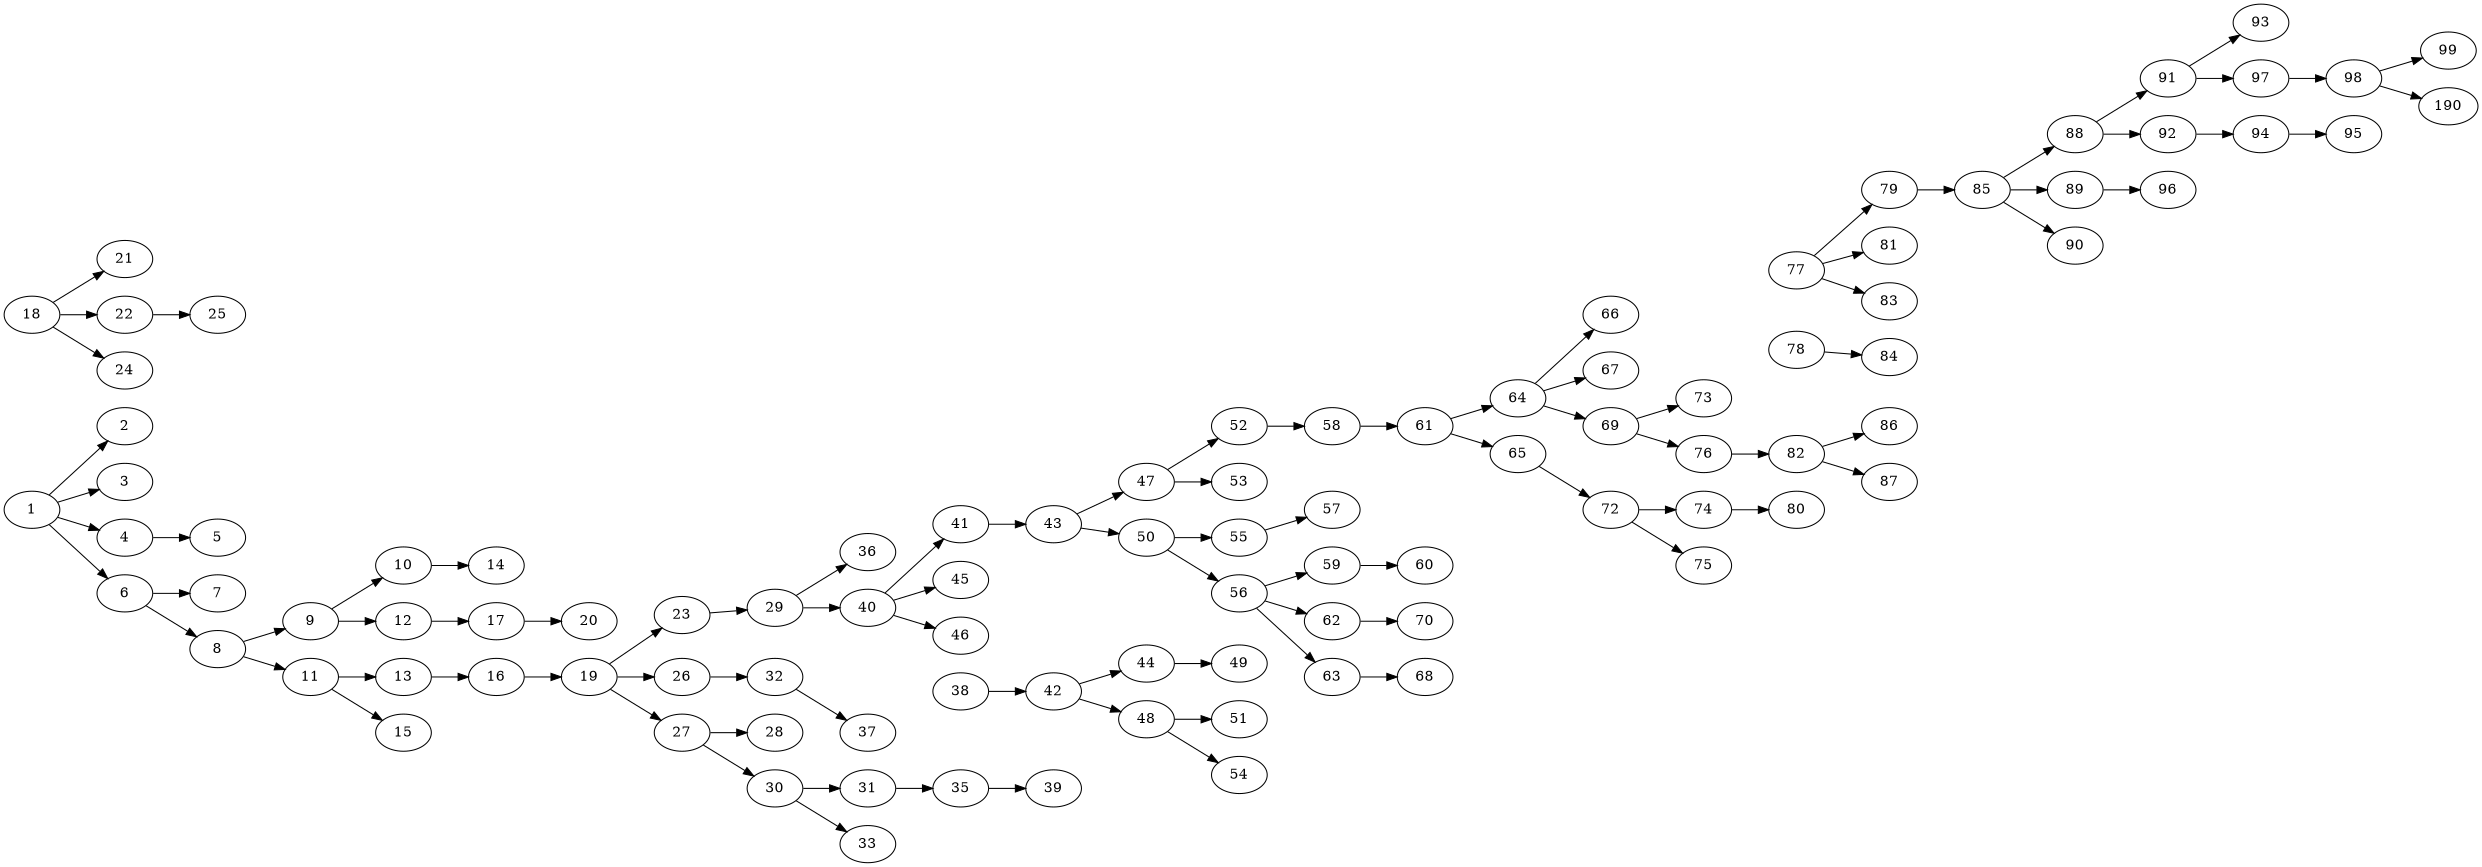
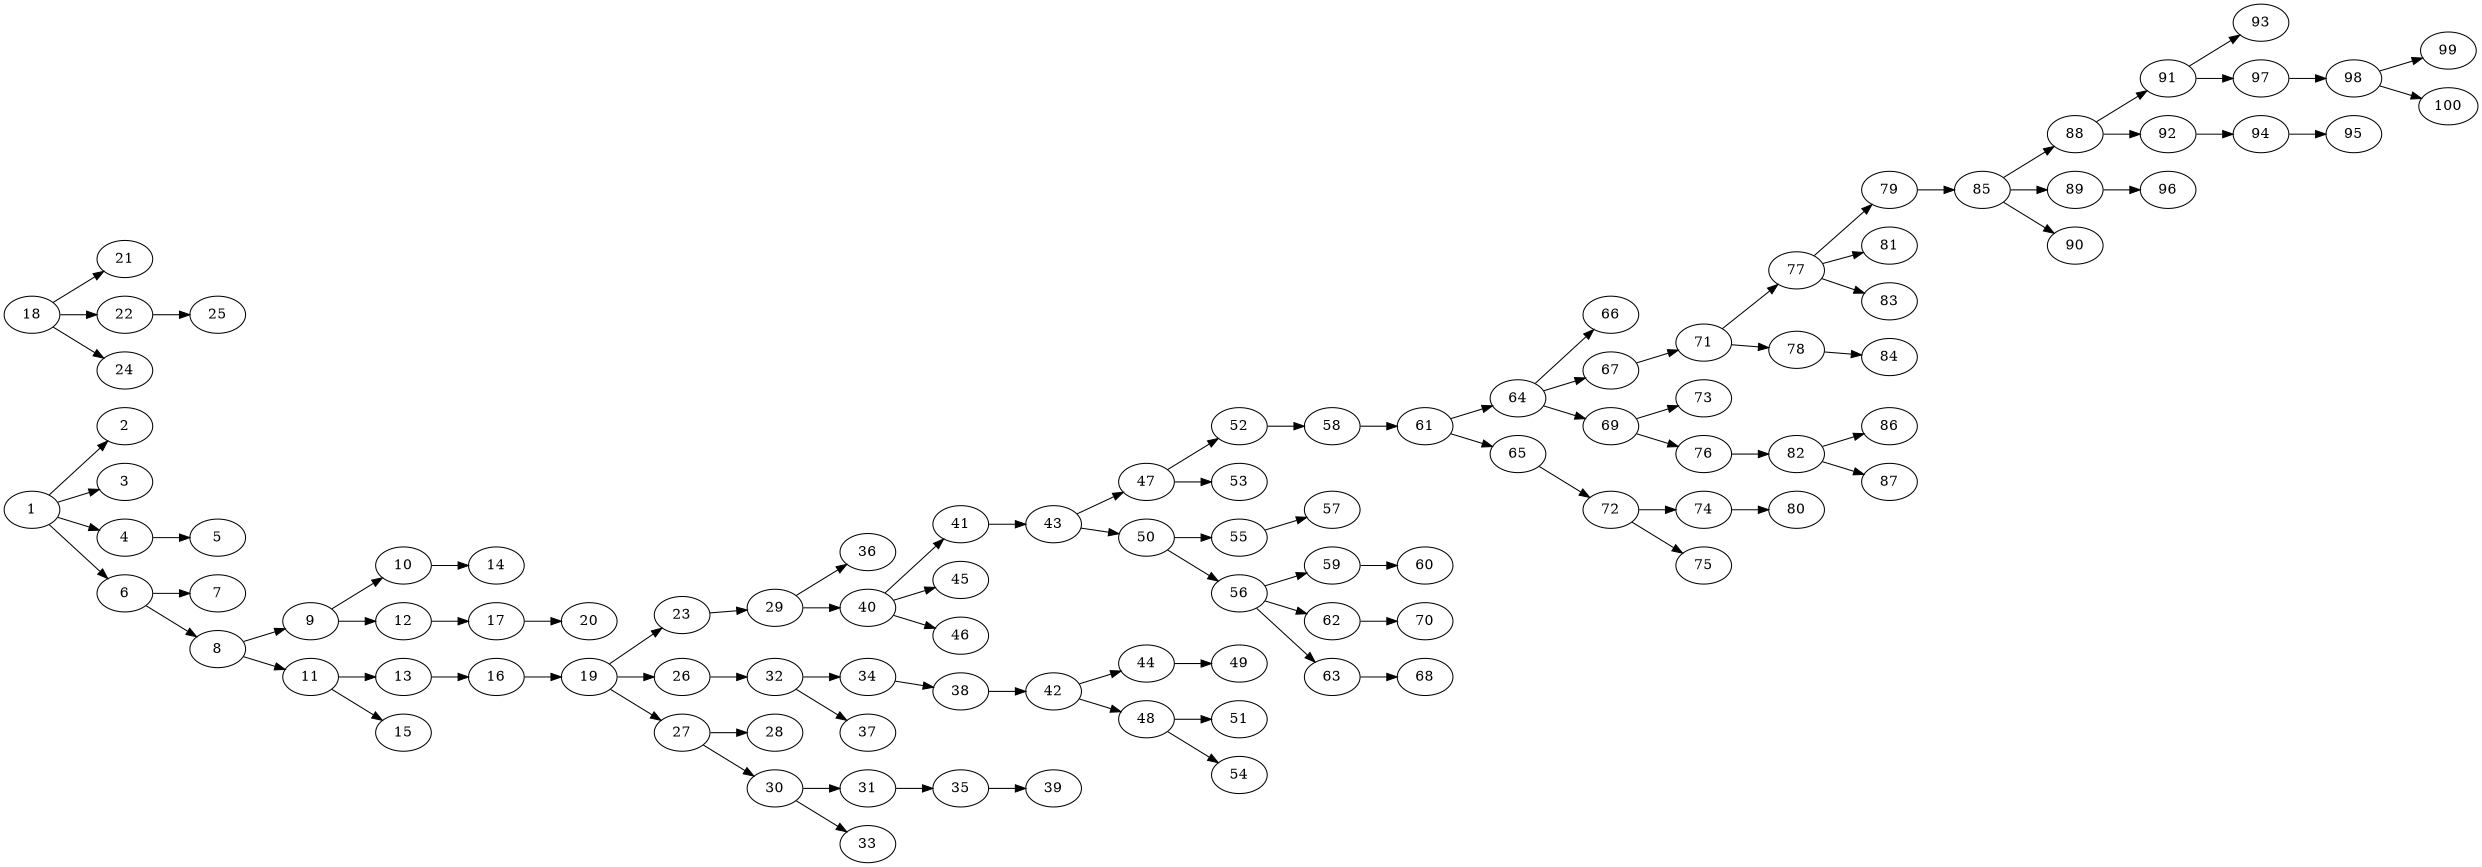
(2448, 106) -> (2448, 106)
none -> (1704, 343)
none -> (868, 677)
